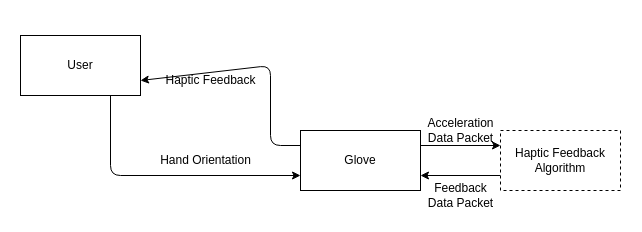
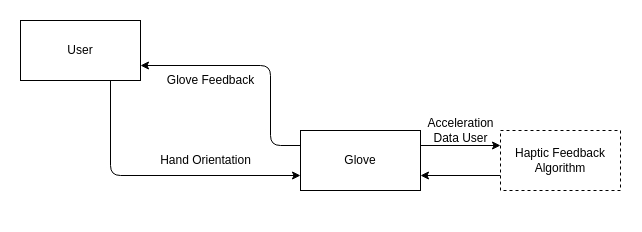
(81, 66) -> (81, 51)
(211, 81) -> (211, 81)
(461, 131) -> (461, 131)
(461, 196) -> none
